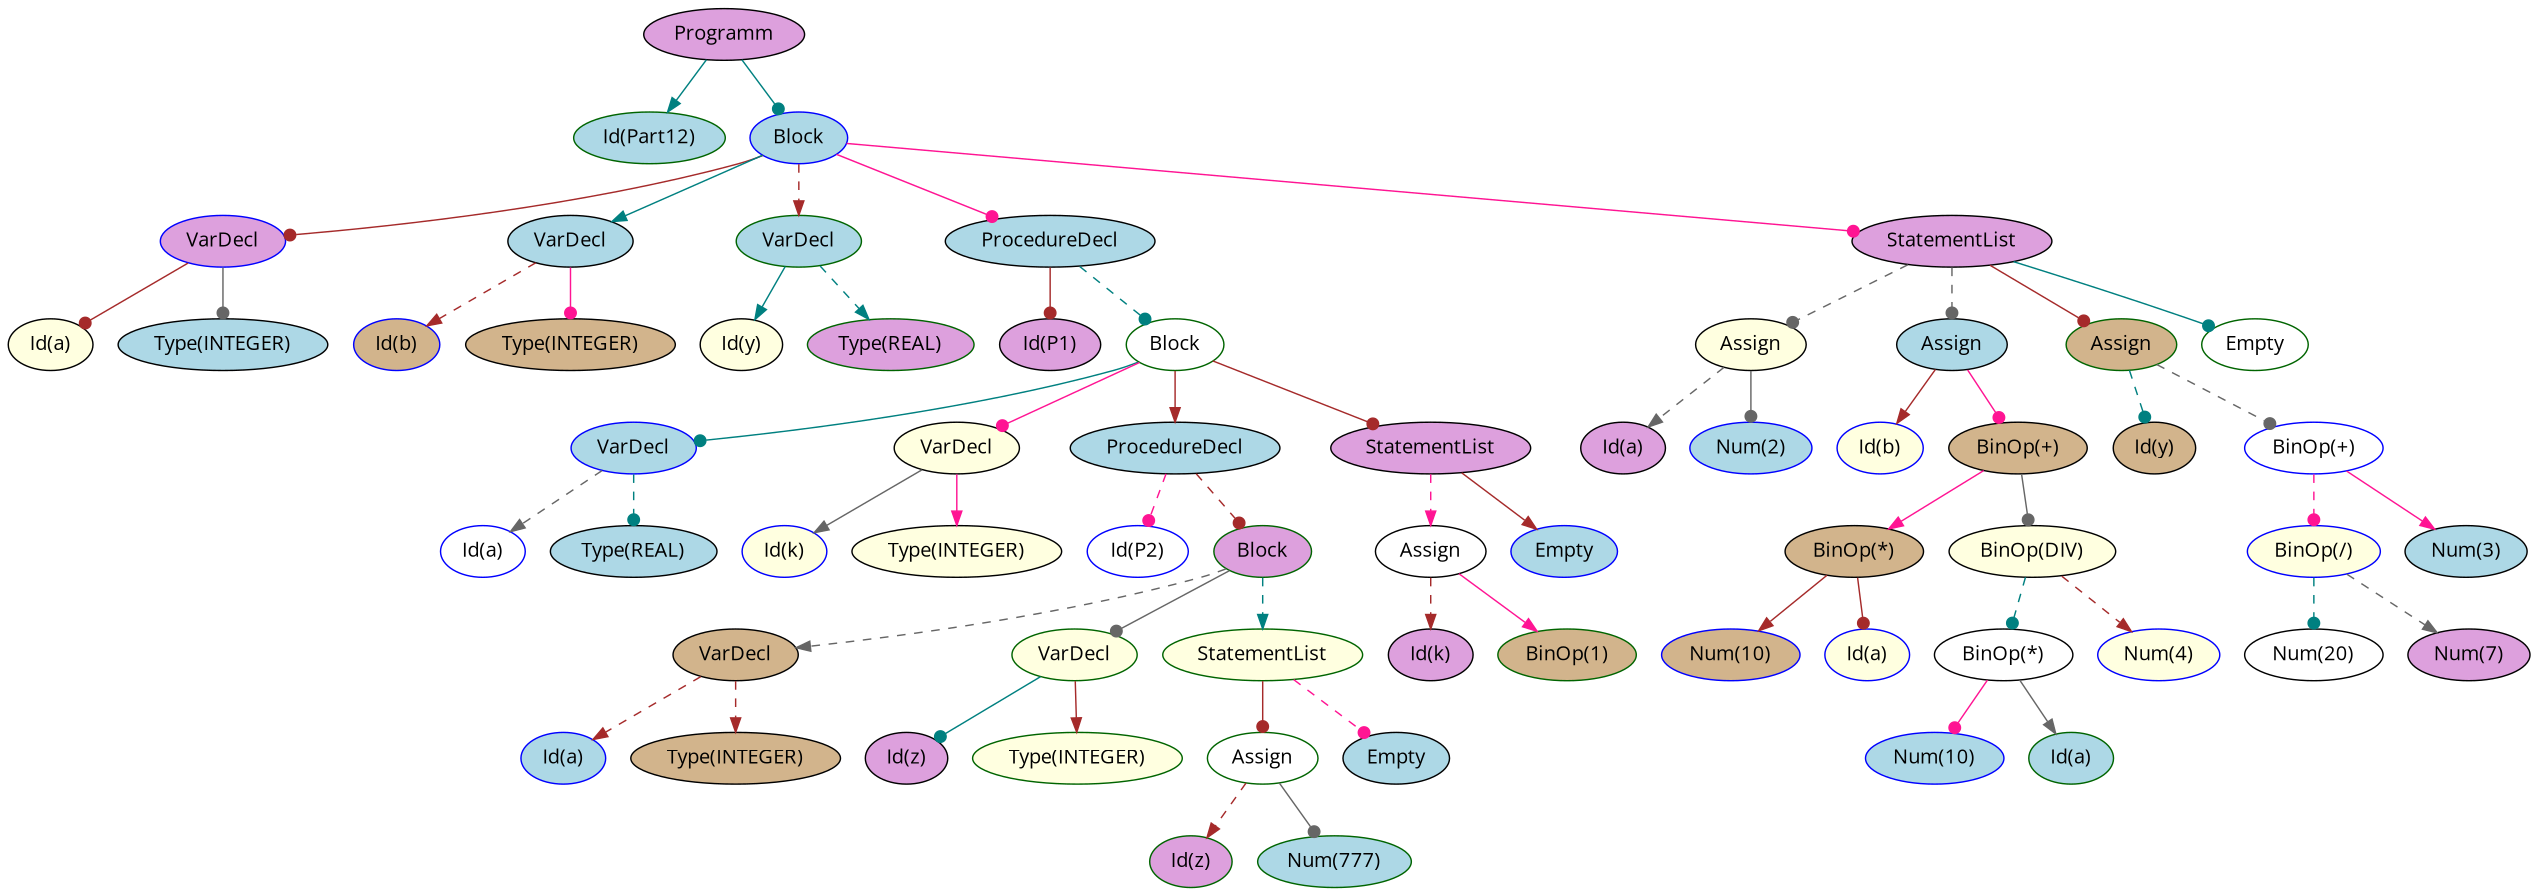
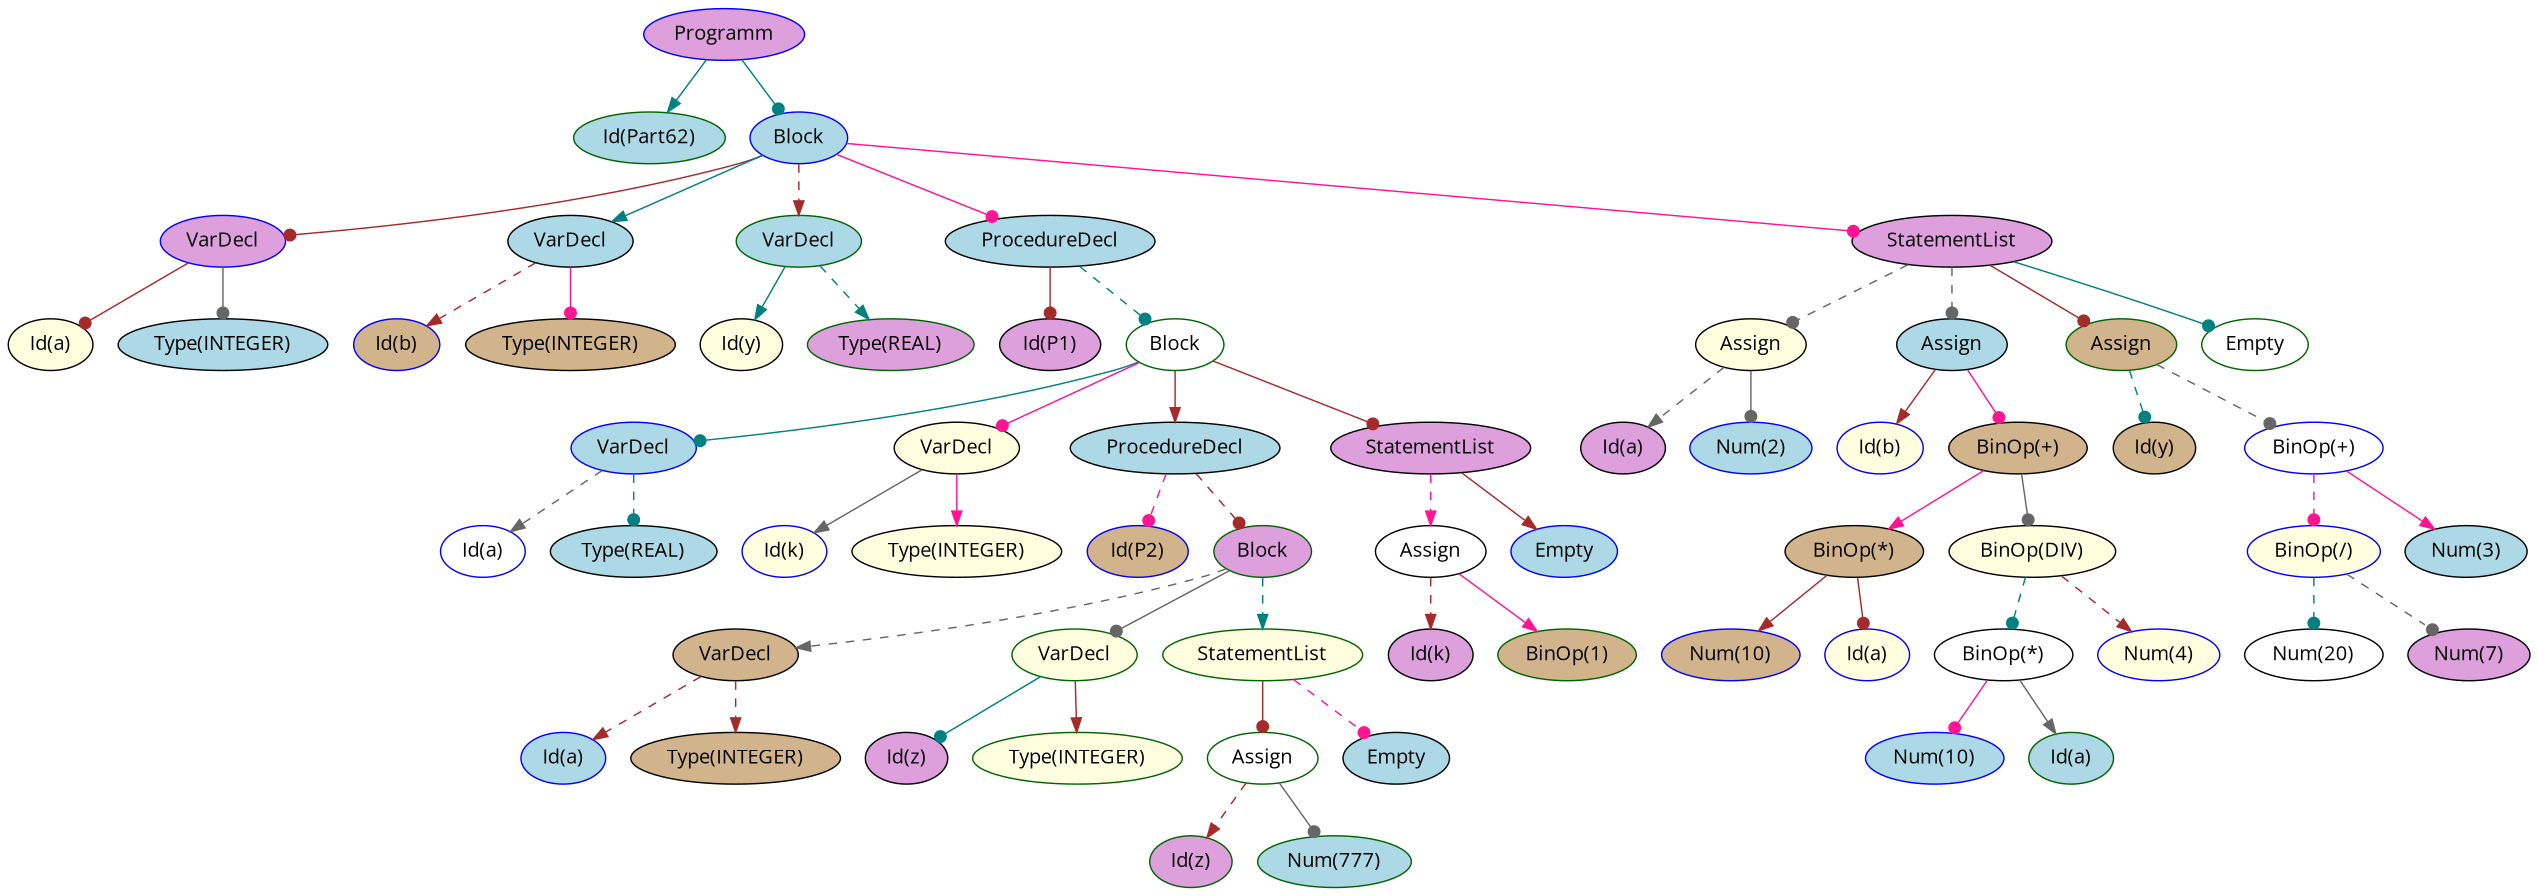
(724, 34) -> (724, 34)
(649, 138) -> (649, 138)
(1138, 551) -> (1138, 551)
(2386, 600) -> (2386, 600)
